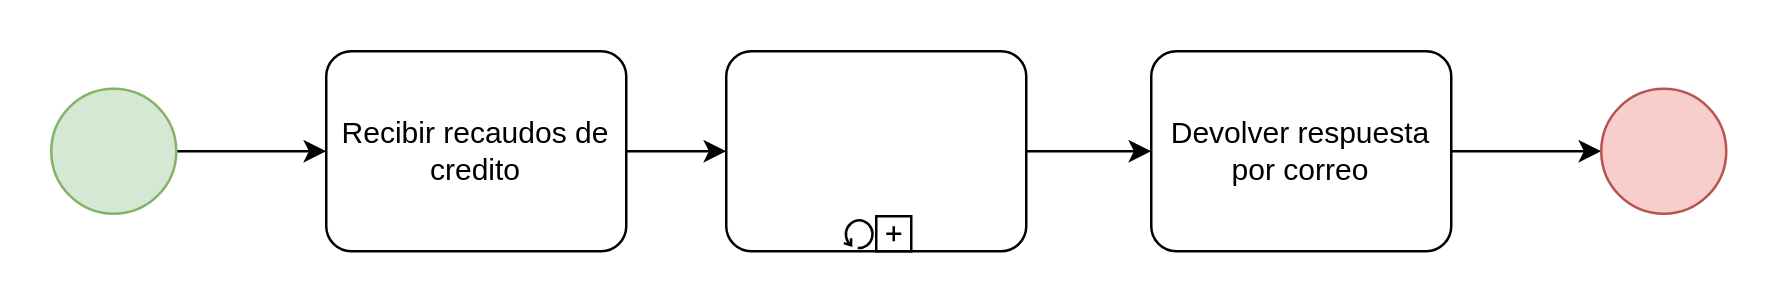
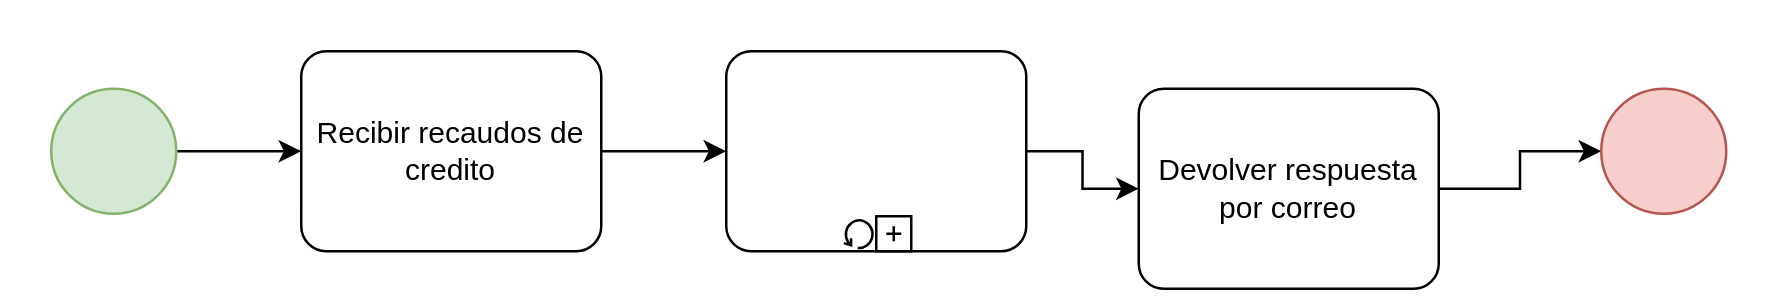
(476, 151) -> (451, 151)
(1301, 151) -> (1289, 189)
